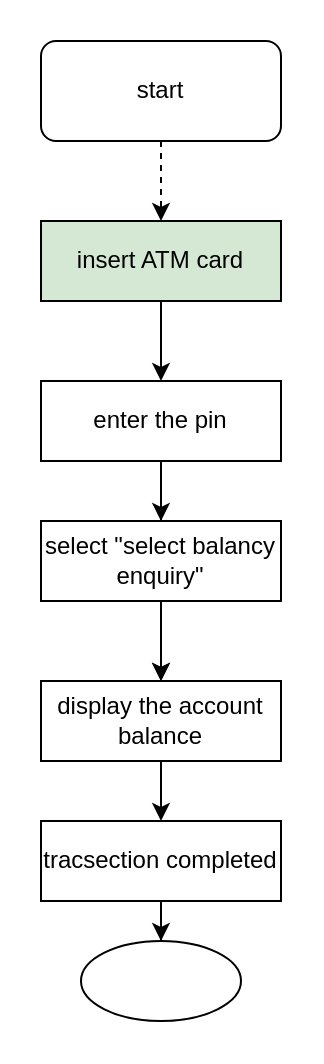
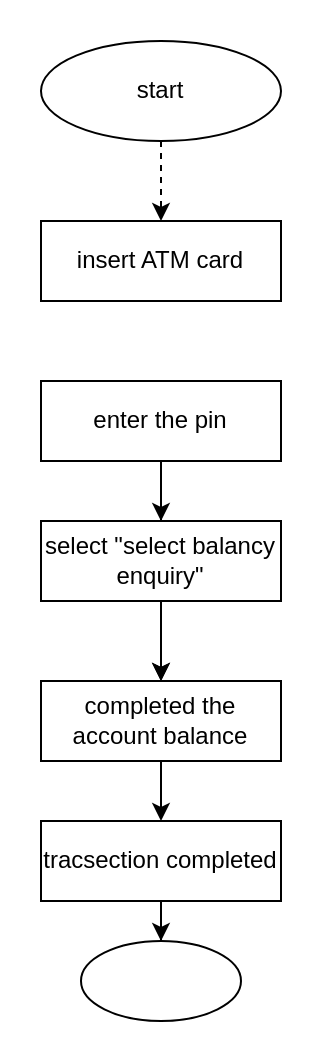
(161, 91) -> (161, 91)
(161, 261) -> (161, 261)
(161, 334) -> none
(161, 721) -> (161, 721)
